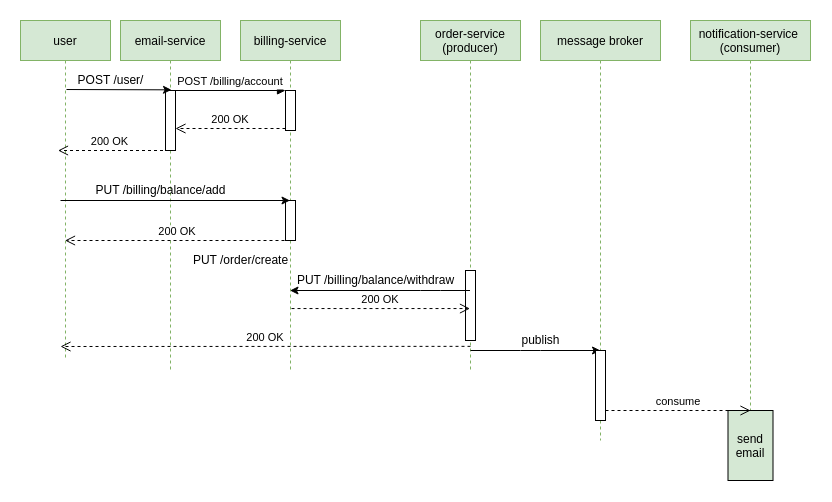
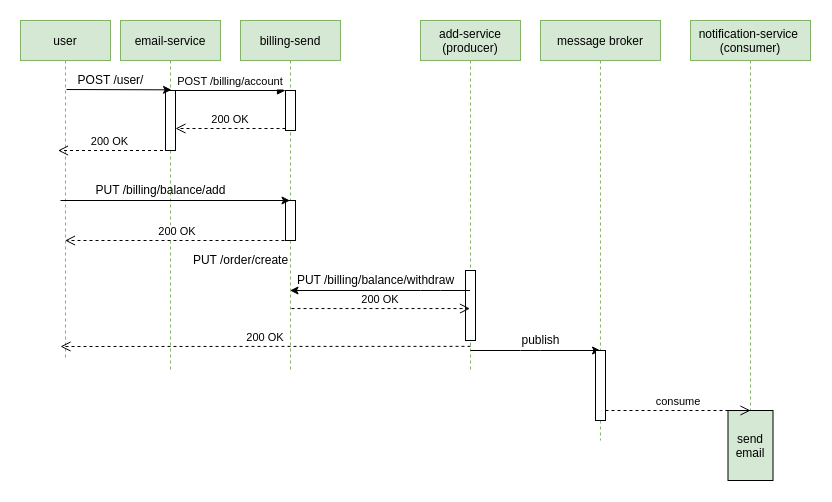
(470, 34) -> (470, 34)
(290, 41) -> (290, 41)
